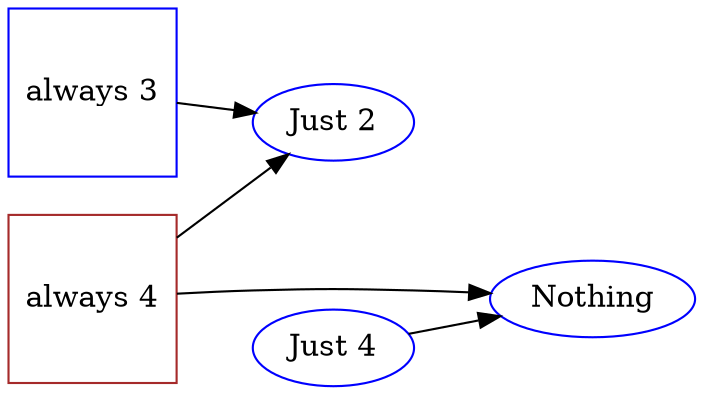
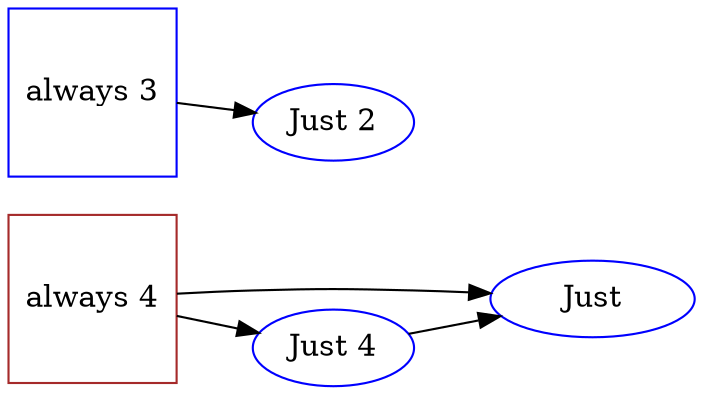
(224, 203) -> (207, 322)
(593, 299) -> (593, 299)
